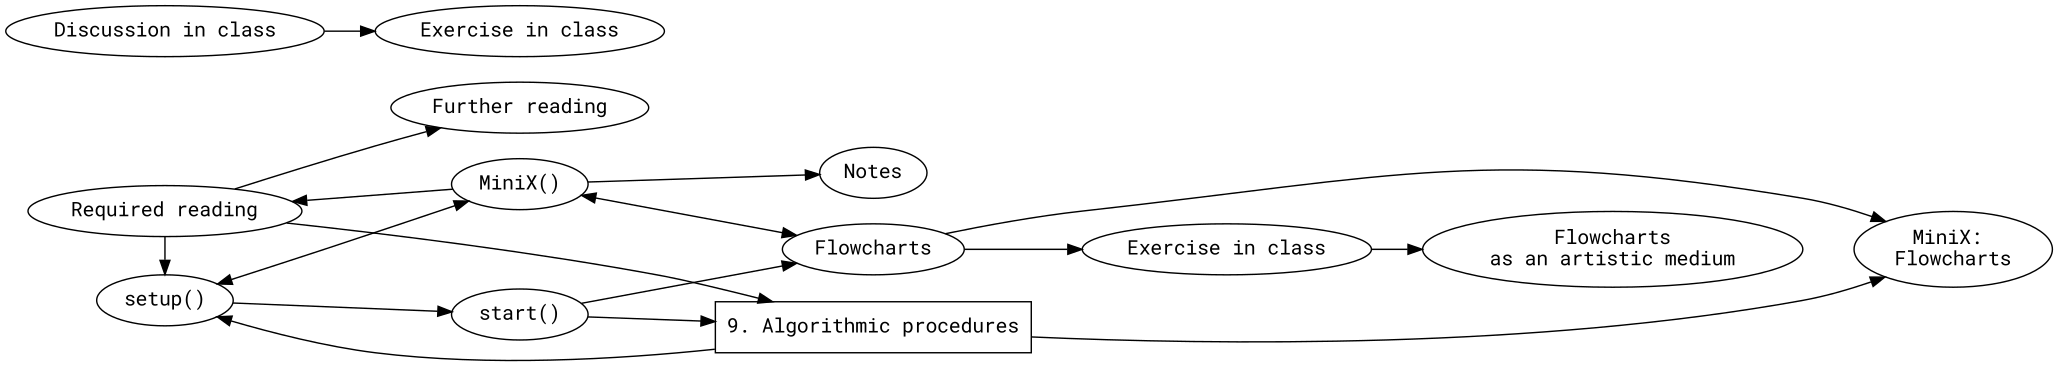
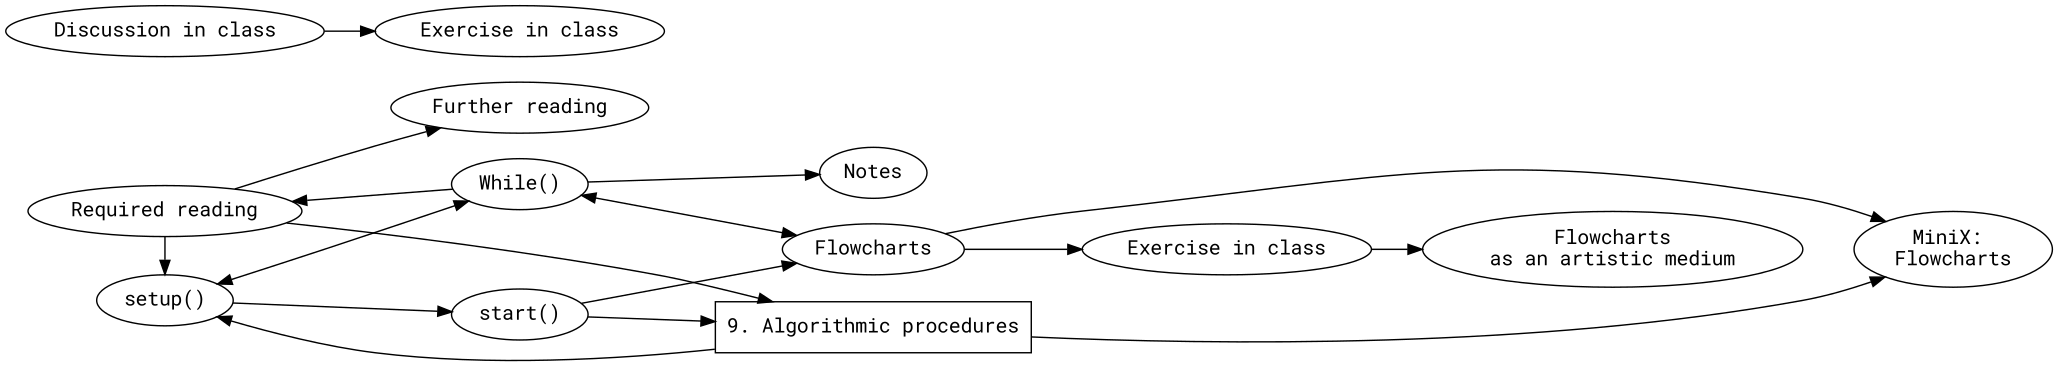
(520, 184) -> (520, 184)
